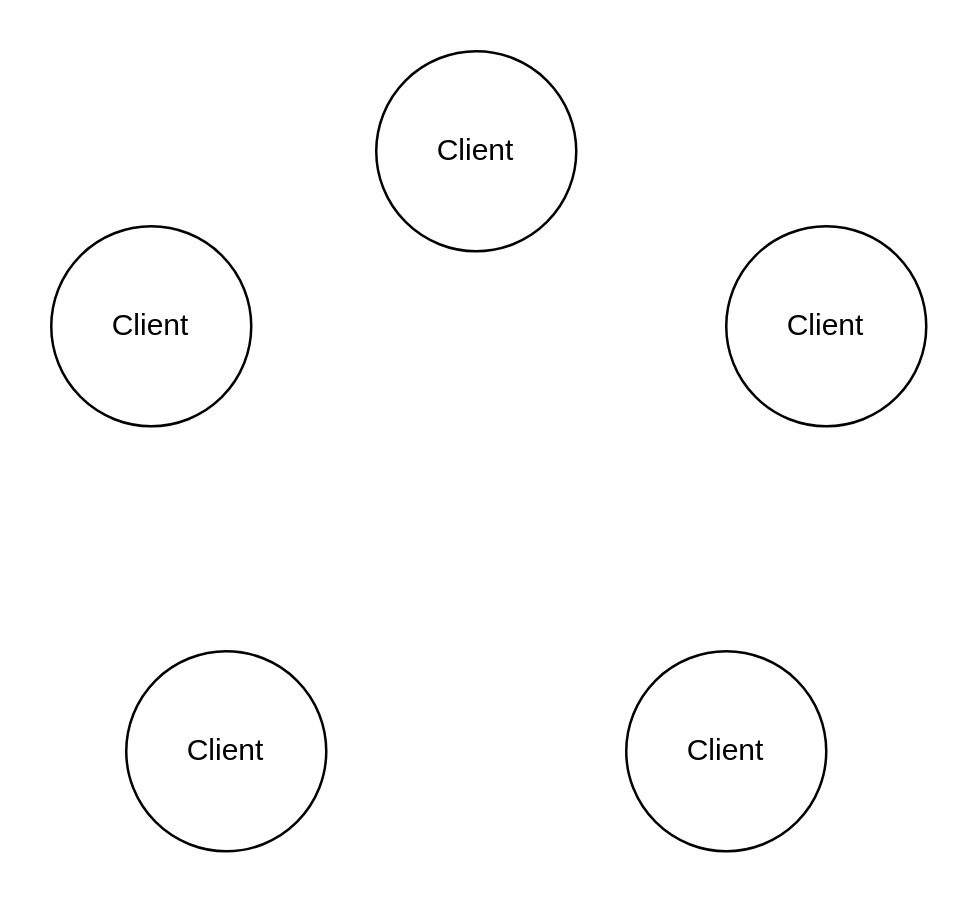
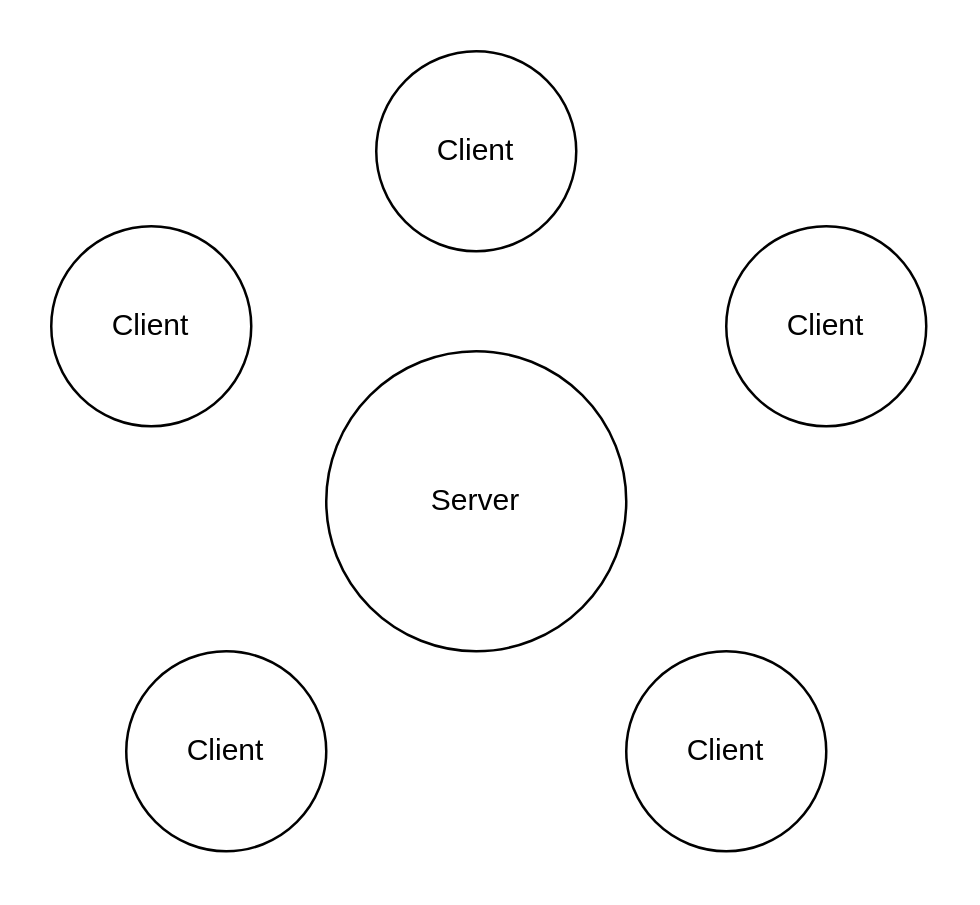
none -> (476, 501)
